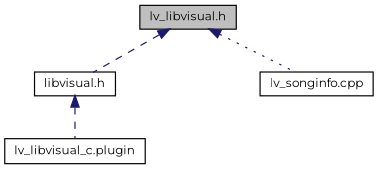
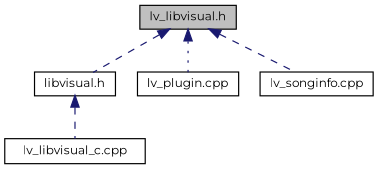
(258, 53) -> (258, 53)
none -> (188, 84)
(75, 151) -> (75, 151)
